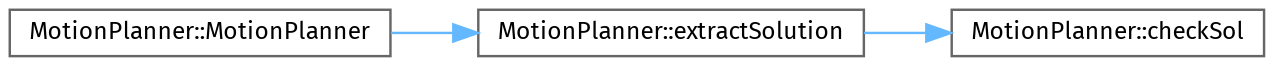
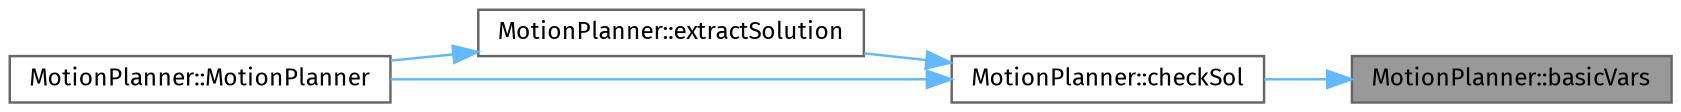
none -> (658, 79)
none -> (1512, 79)
